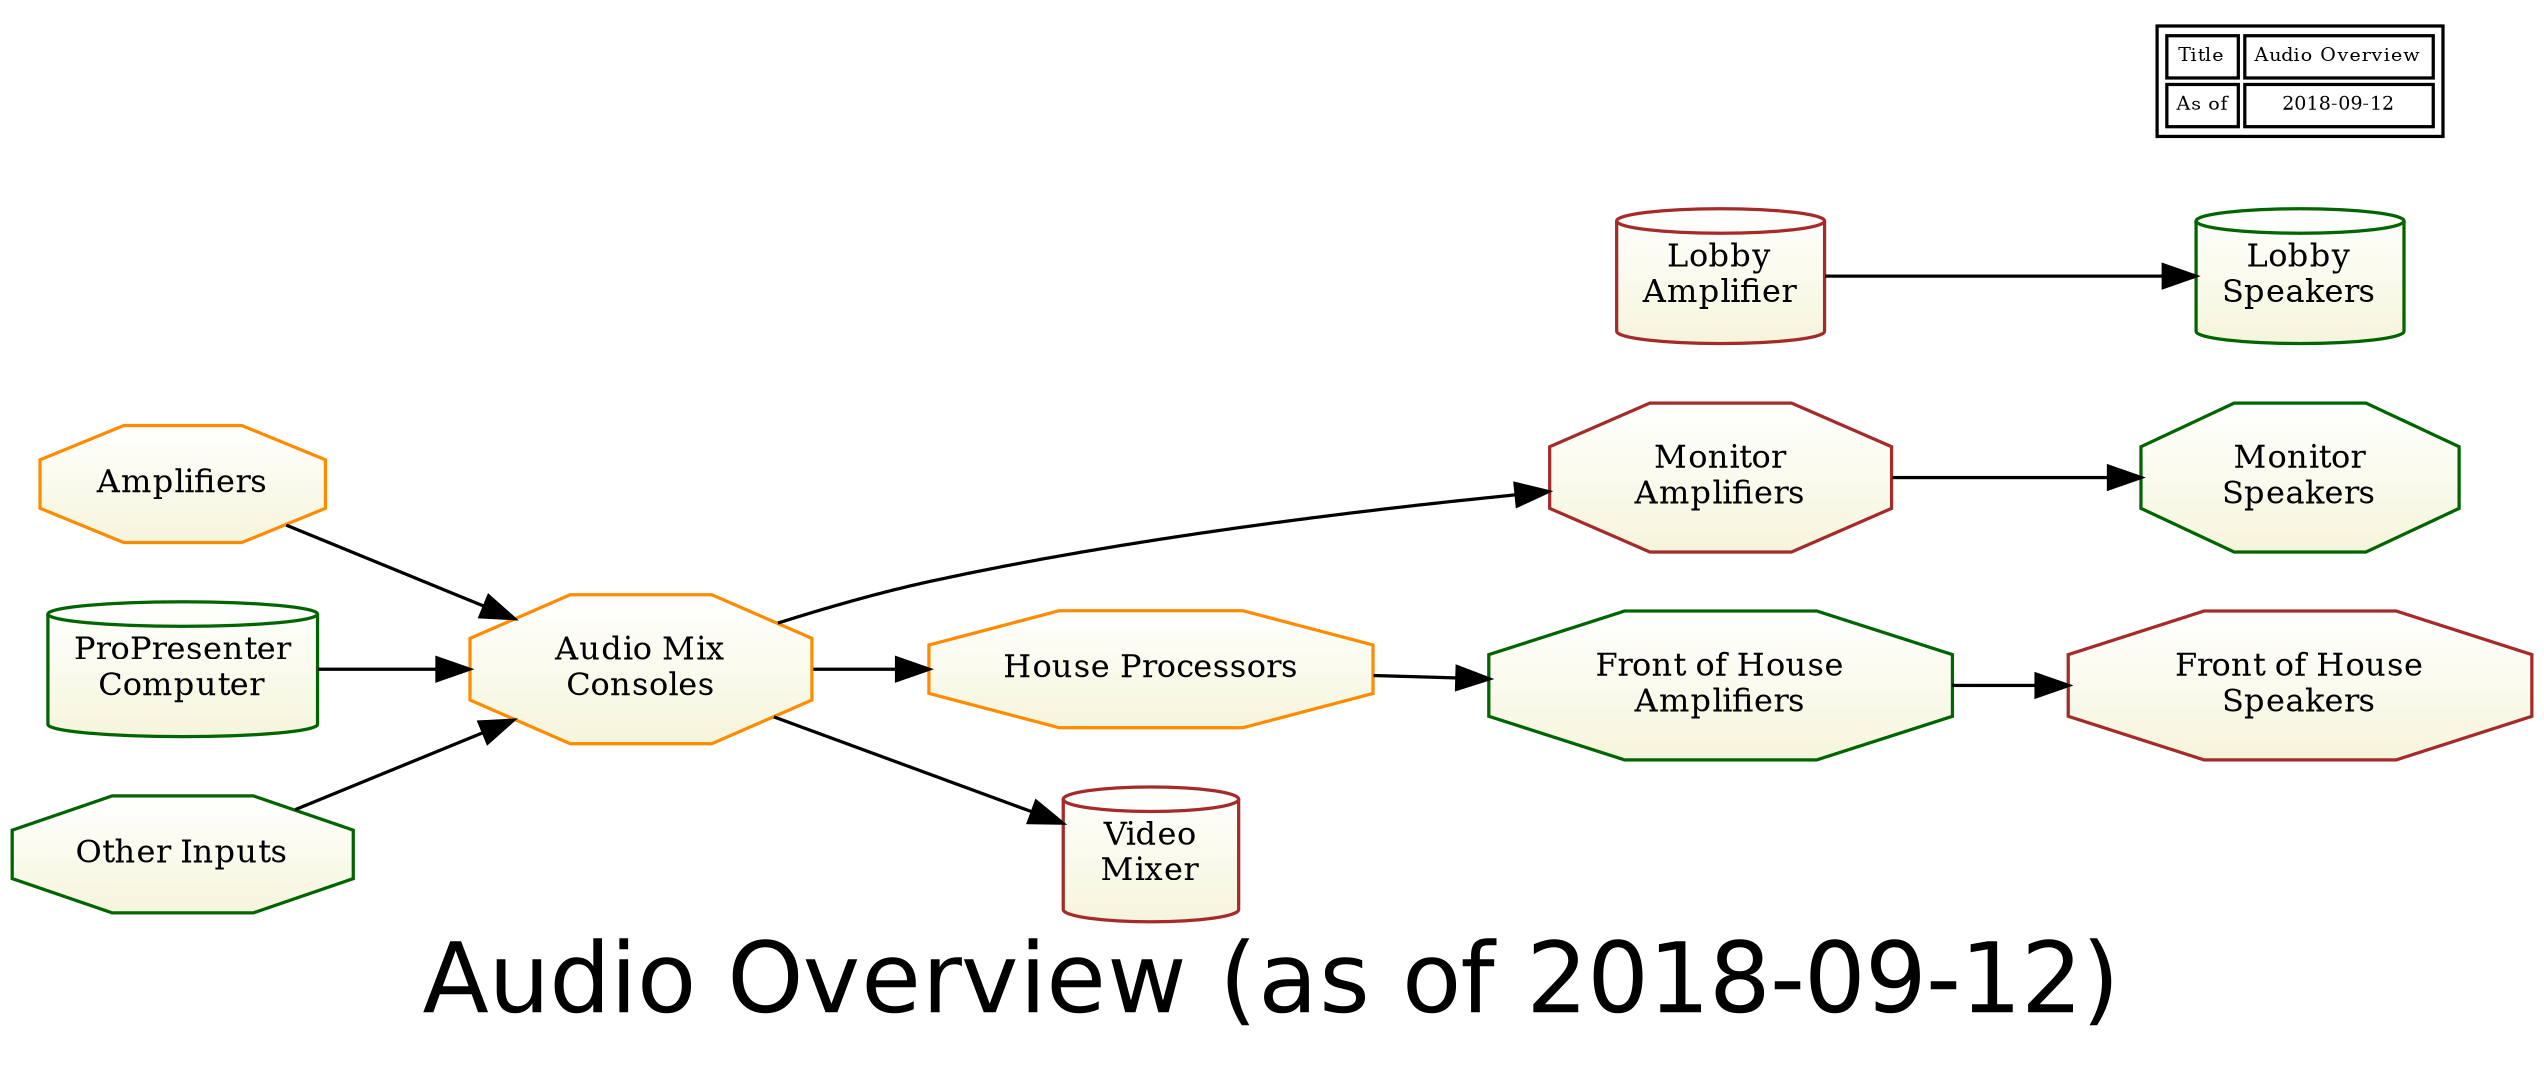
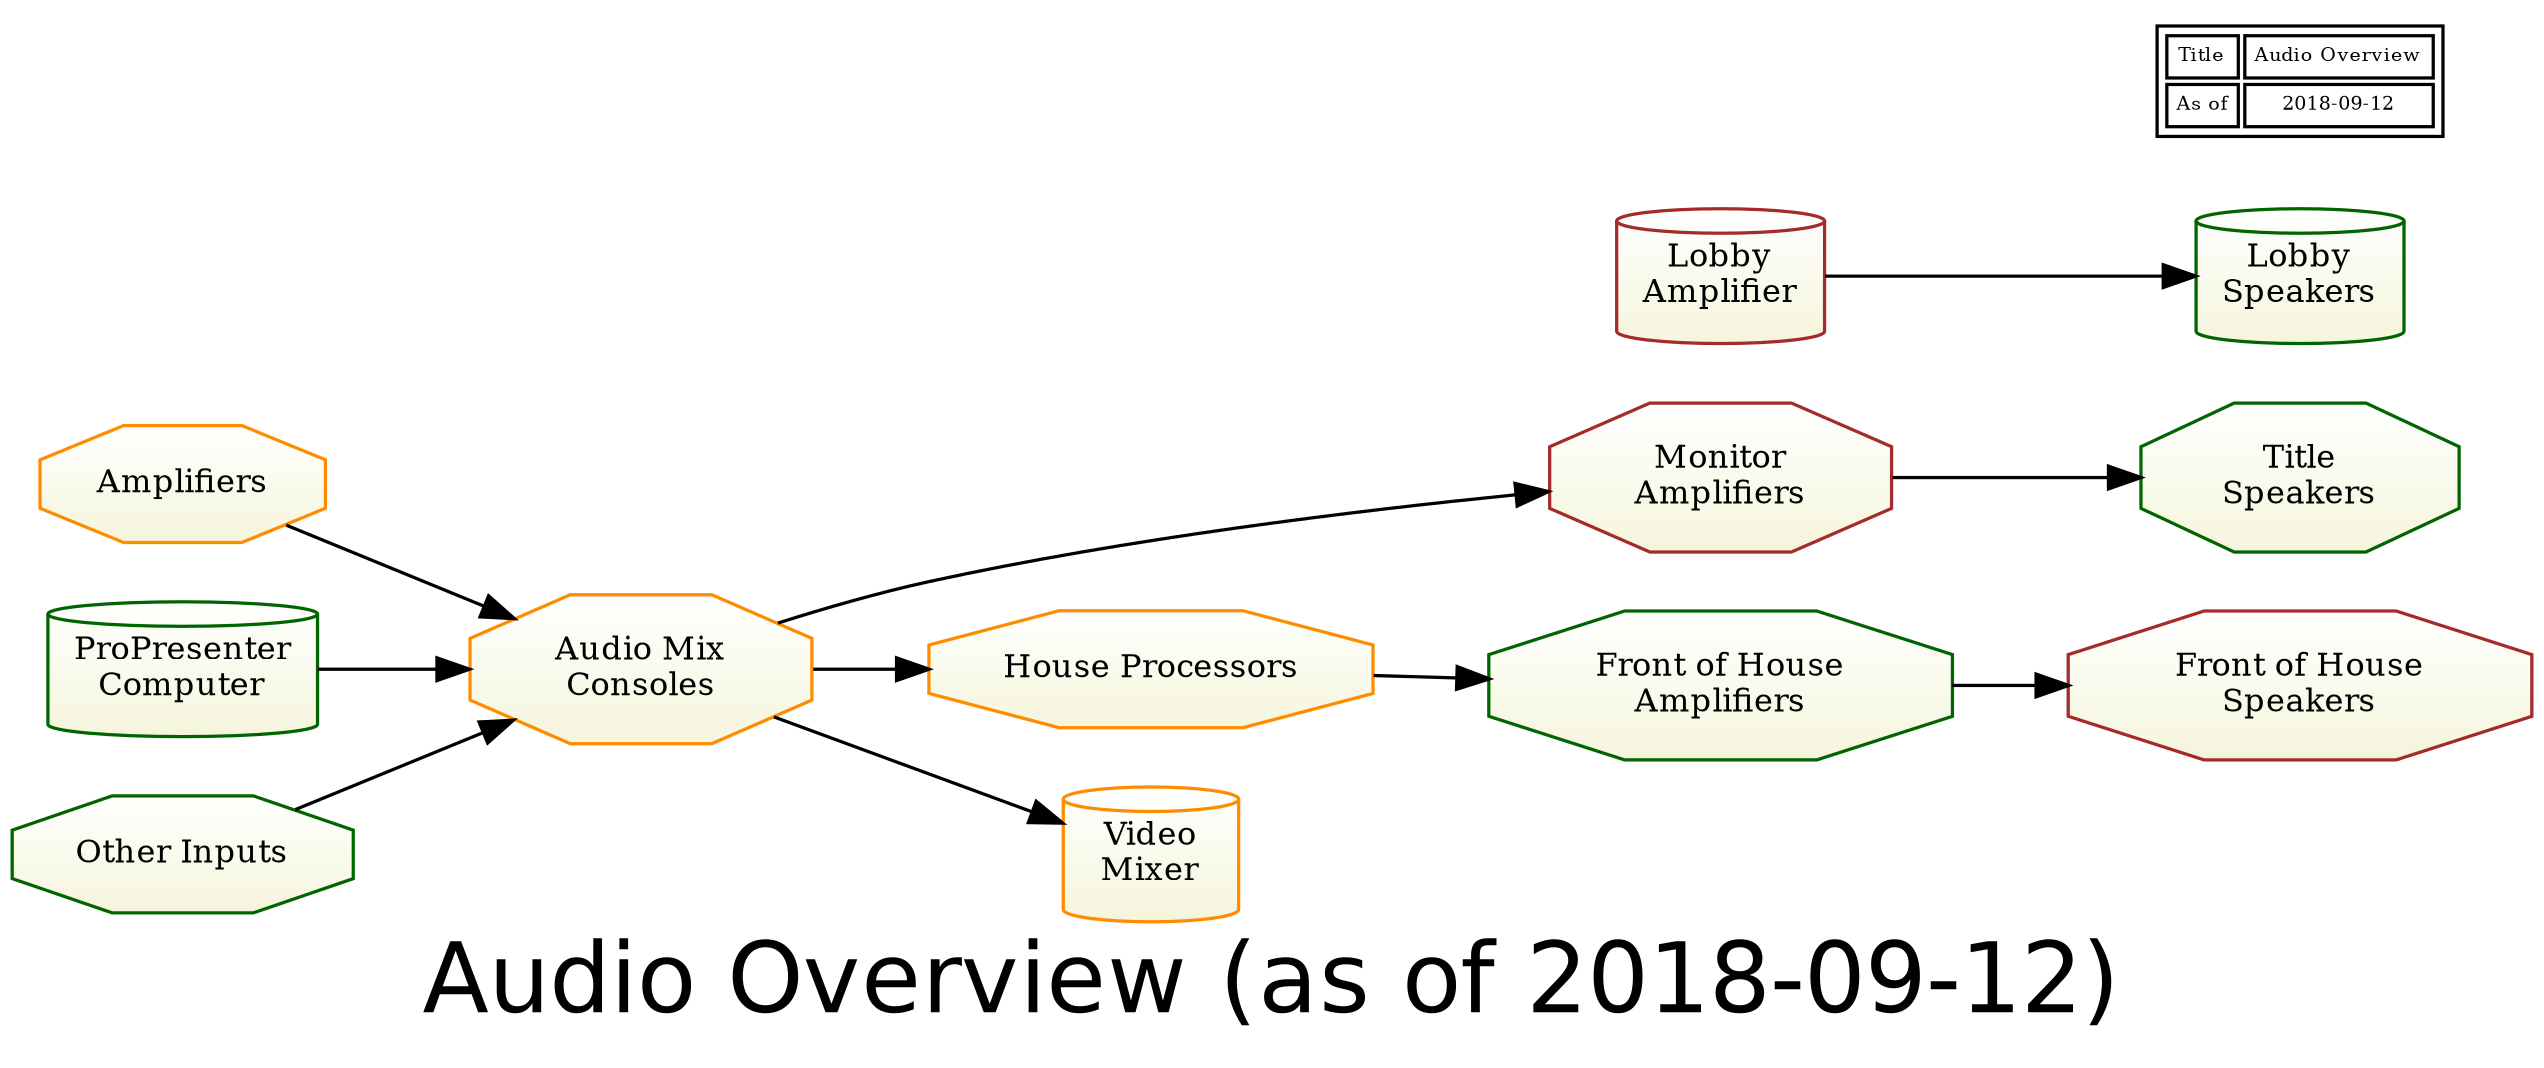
(2300, 478) -> (2300, 478)
(1151, 854) -> (1151, 854)
